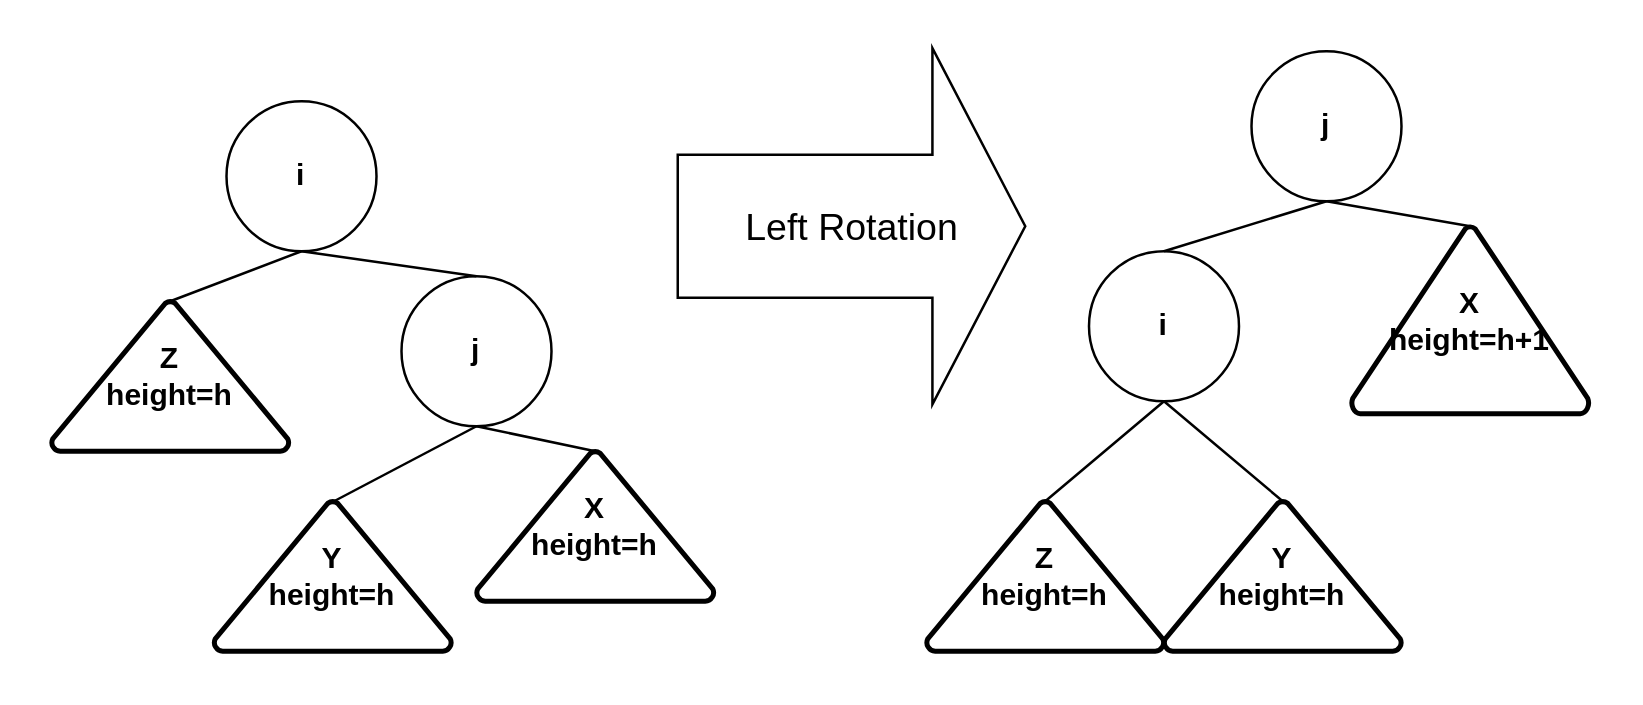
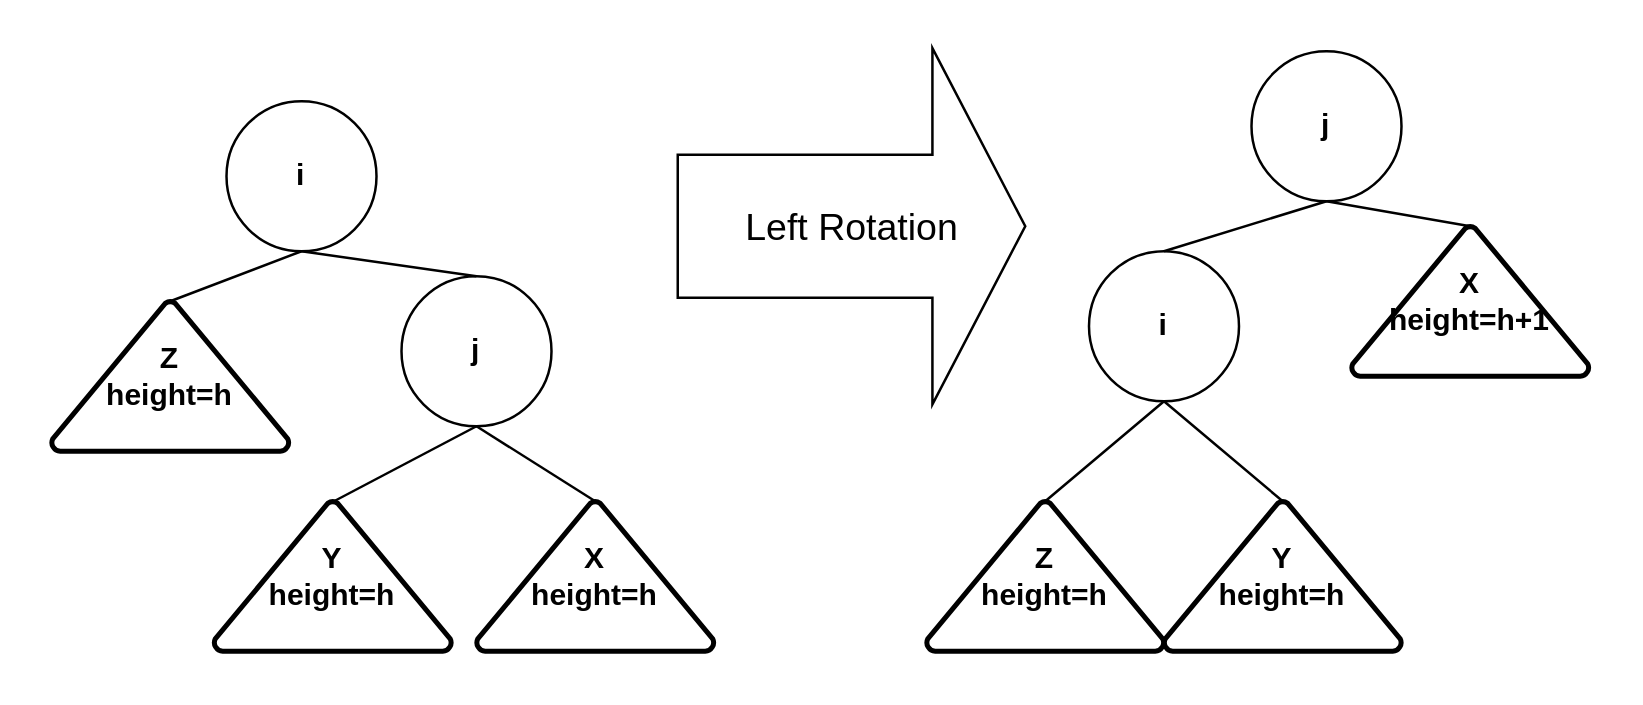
(1470, 320) -> (1470, 301)
(595, 526) -> (595, 576)
